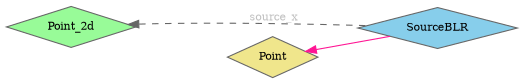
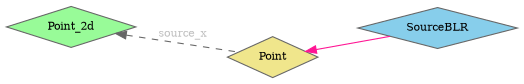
(253, 23) -> (182, 44)
